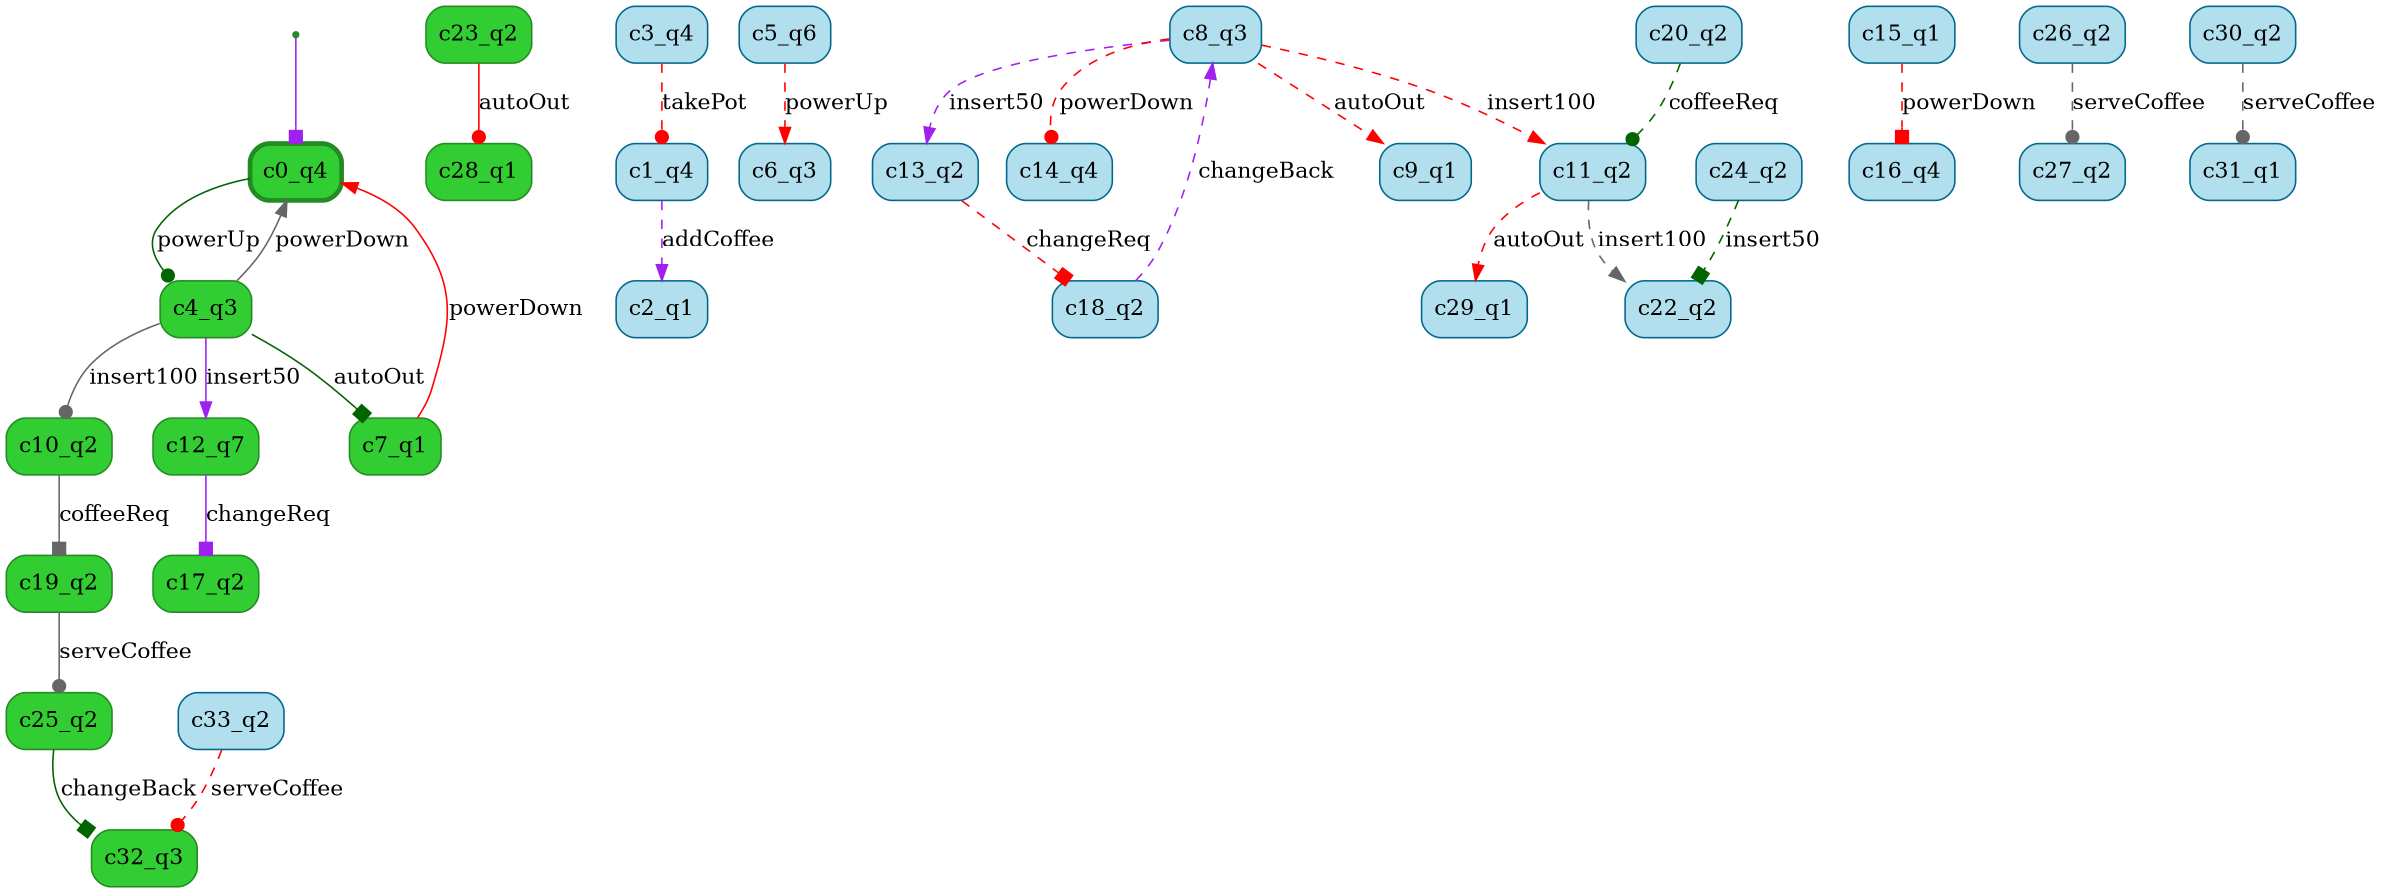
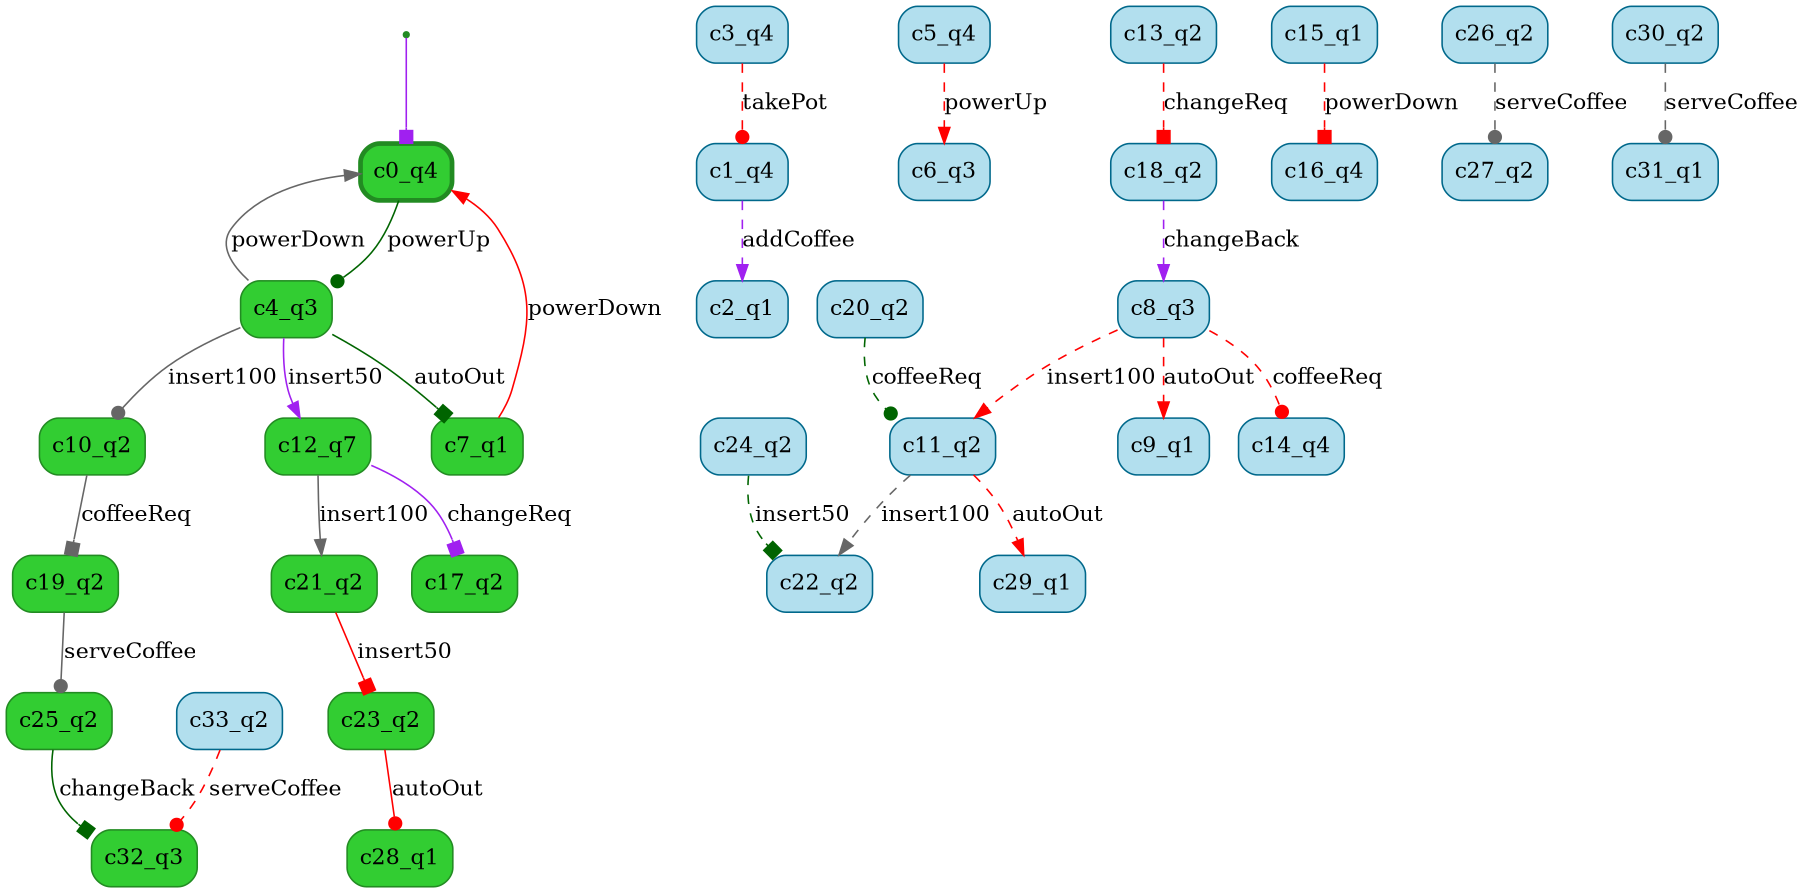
(785, 35) -> (944, 35)
(1036, 60) -> none
(1127, 103) -> (1328, 378)
none -> (324, 584)
